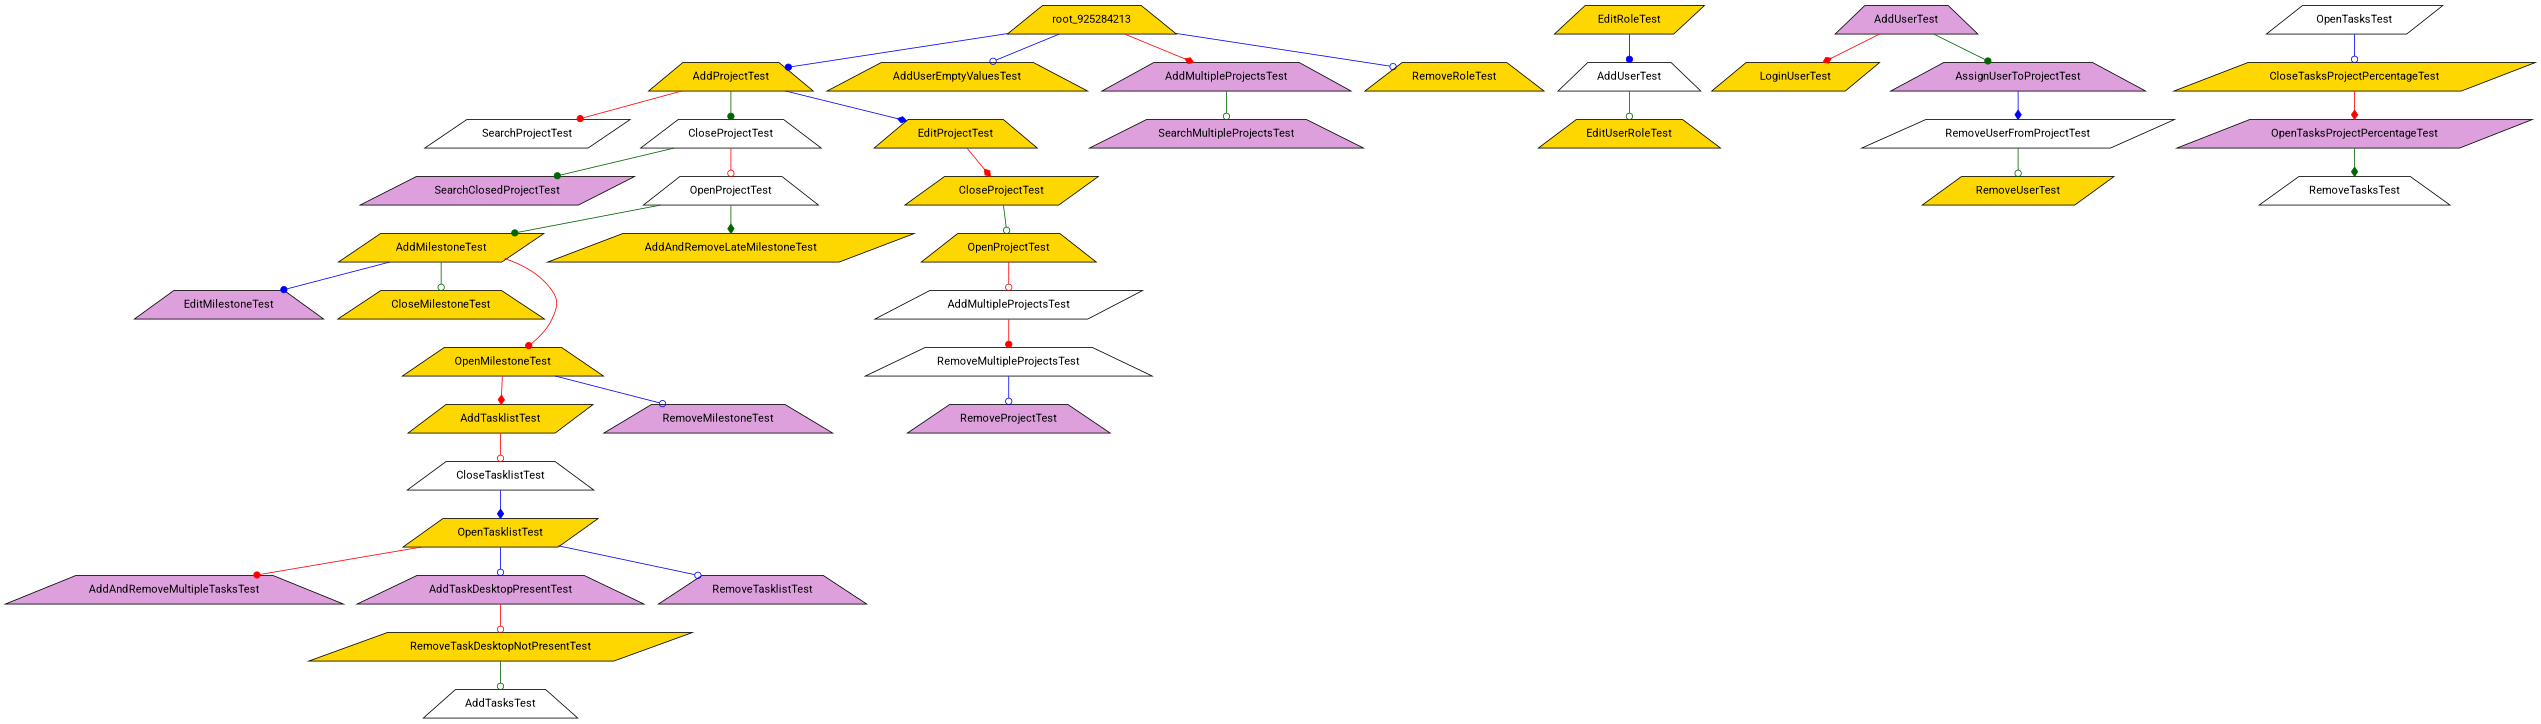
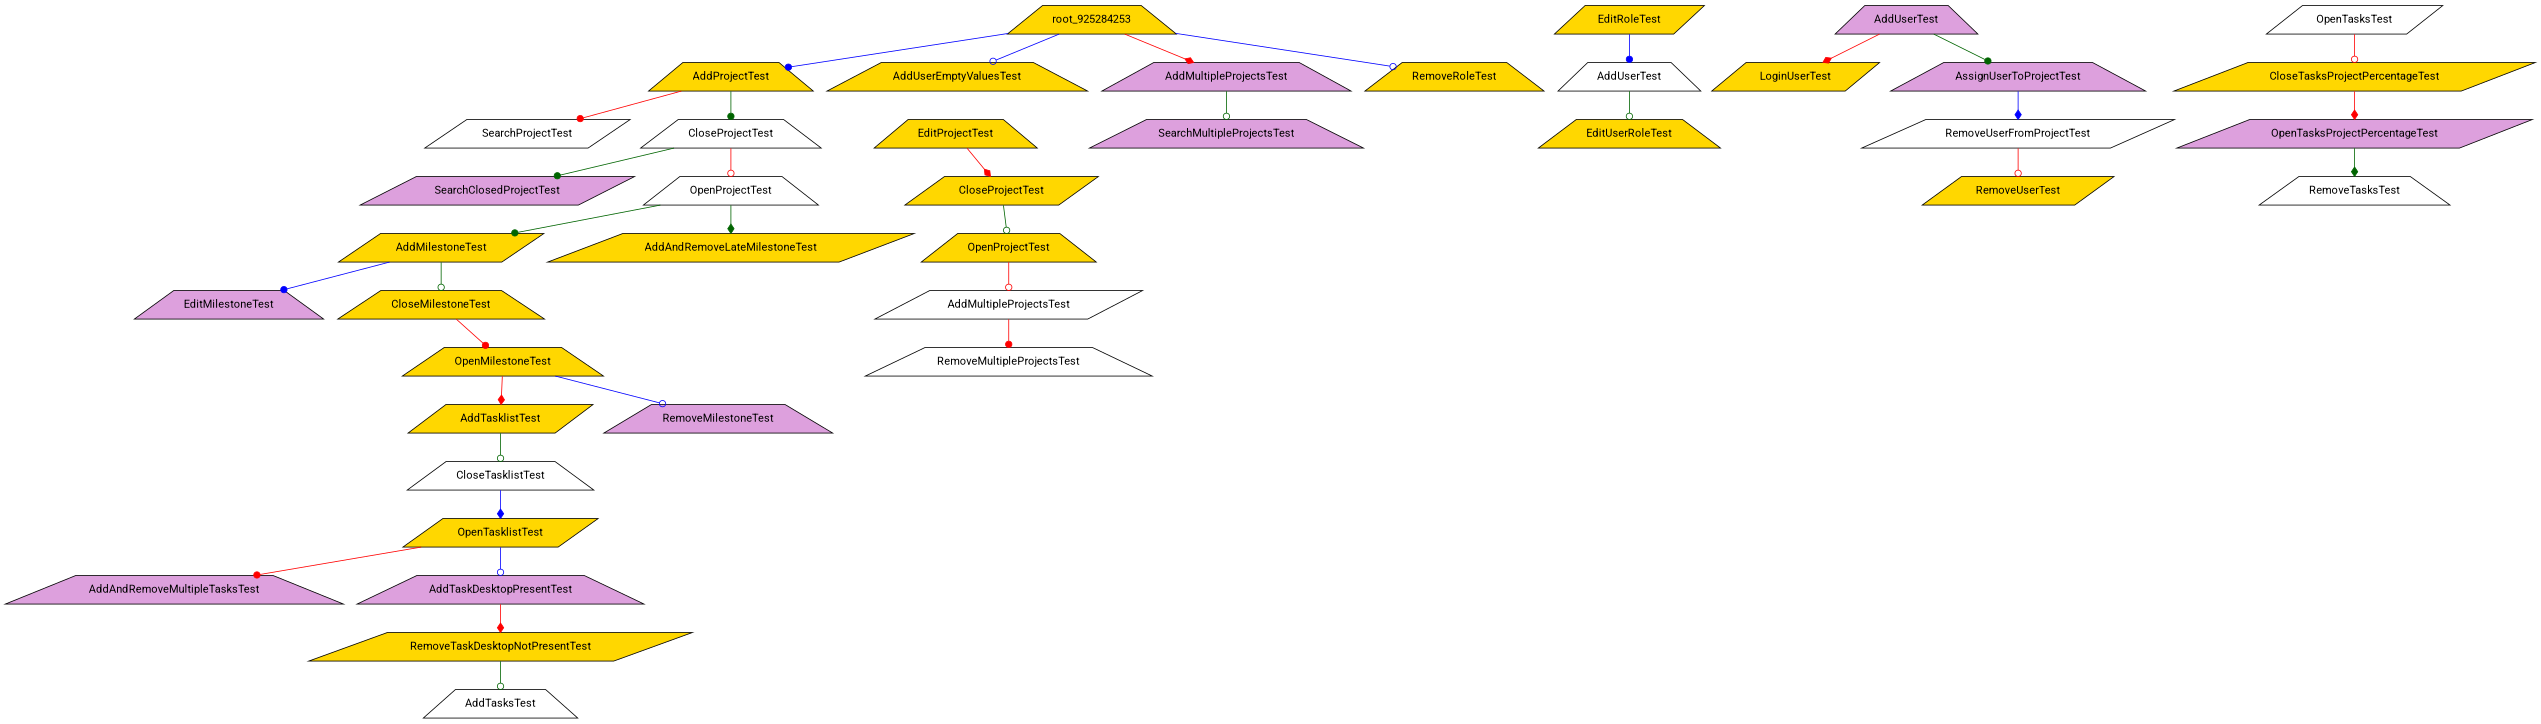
(1092, 20) -> (1092, 20)
(2355, 45) -> (2355, 45)
(841, 105) -> none
(2018, 159) -> (2018, 159)
(553, 292) -> (470, 331)
(1009, 419) -> none
(501, 444) -> (501, 444)
(763, 590) -> none
(501, 615) -> (501, 615)
